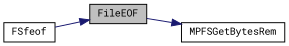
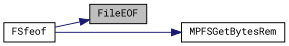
(159, 20) -> (113, 32)
